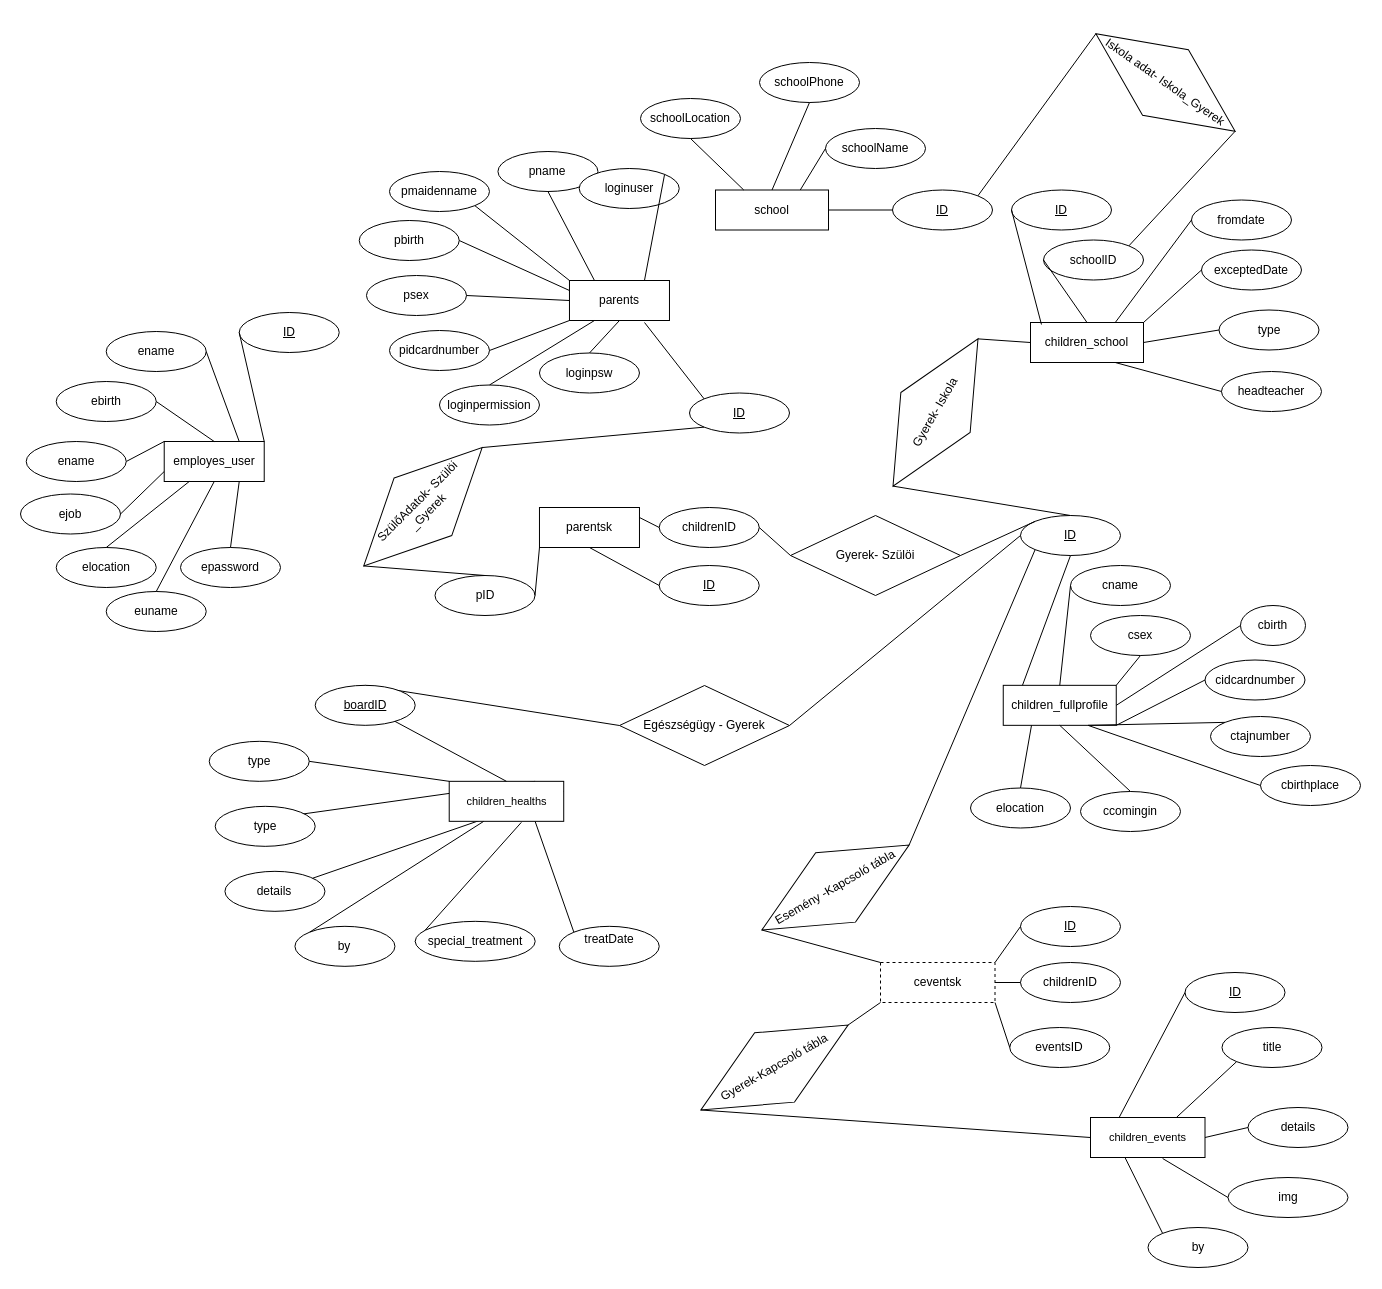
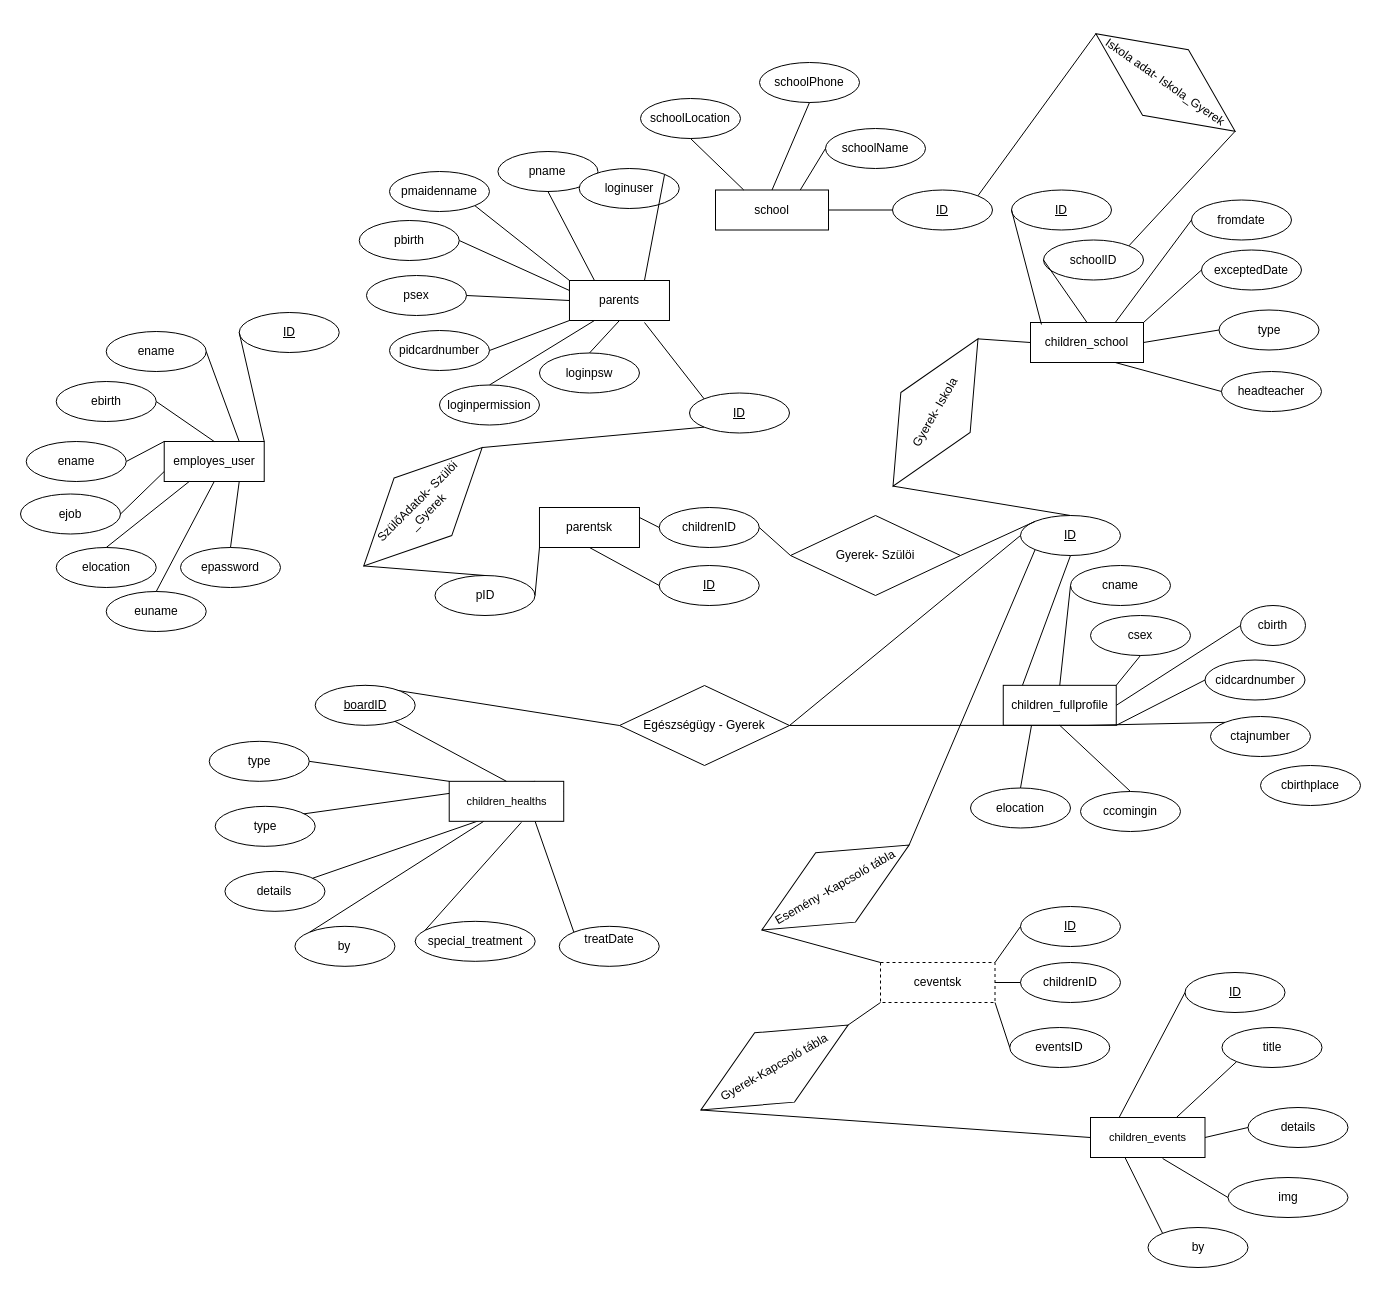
(1174, 755) -> (899, 725)
